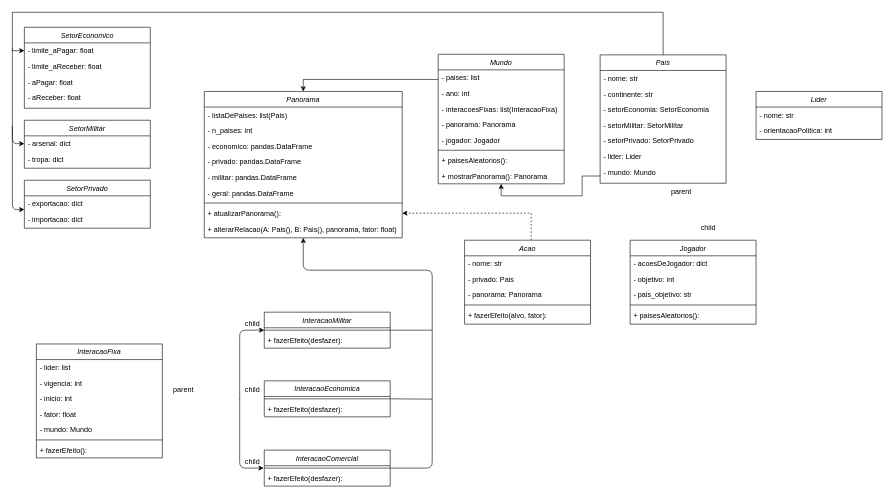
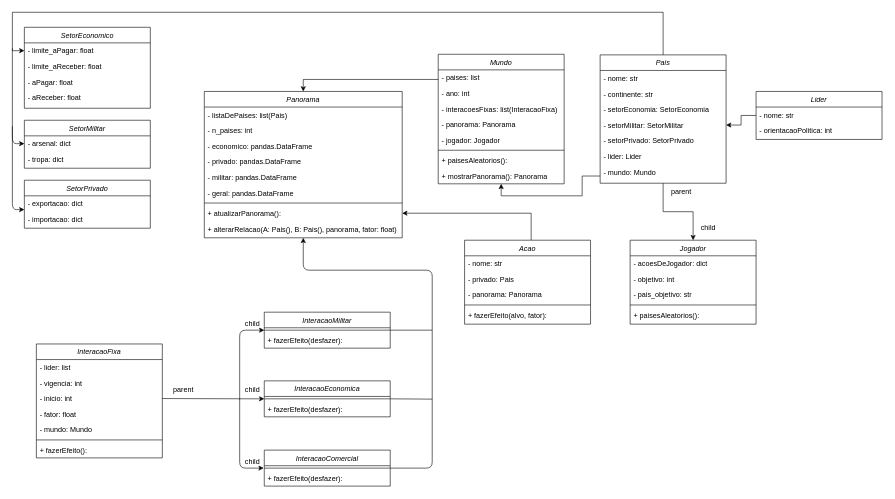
none -> (747, 116)
none -> (663, 211)
(482, 213) -> (482, 213)
none -> (185, 399)
